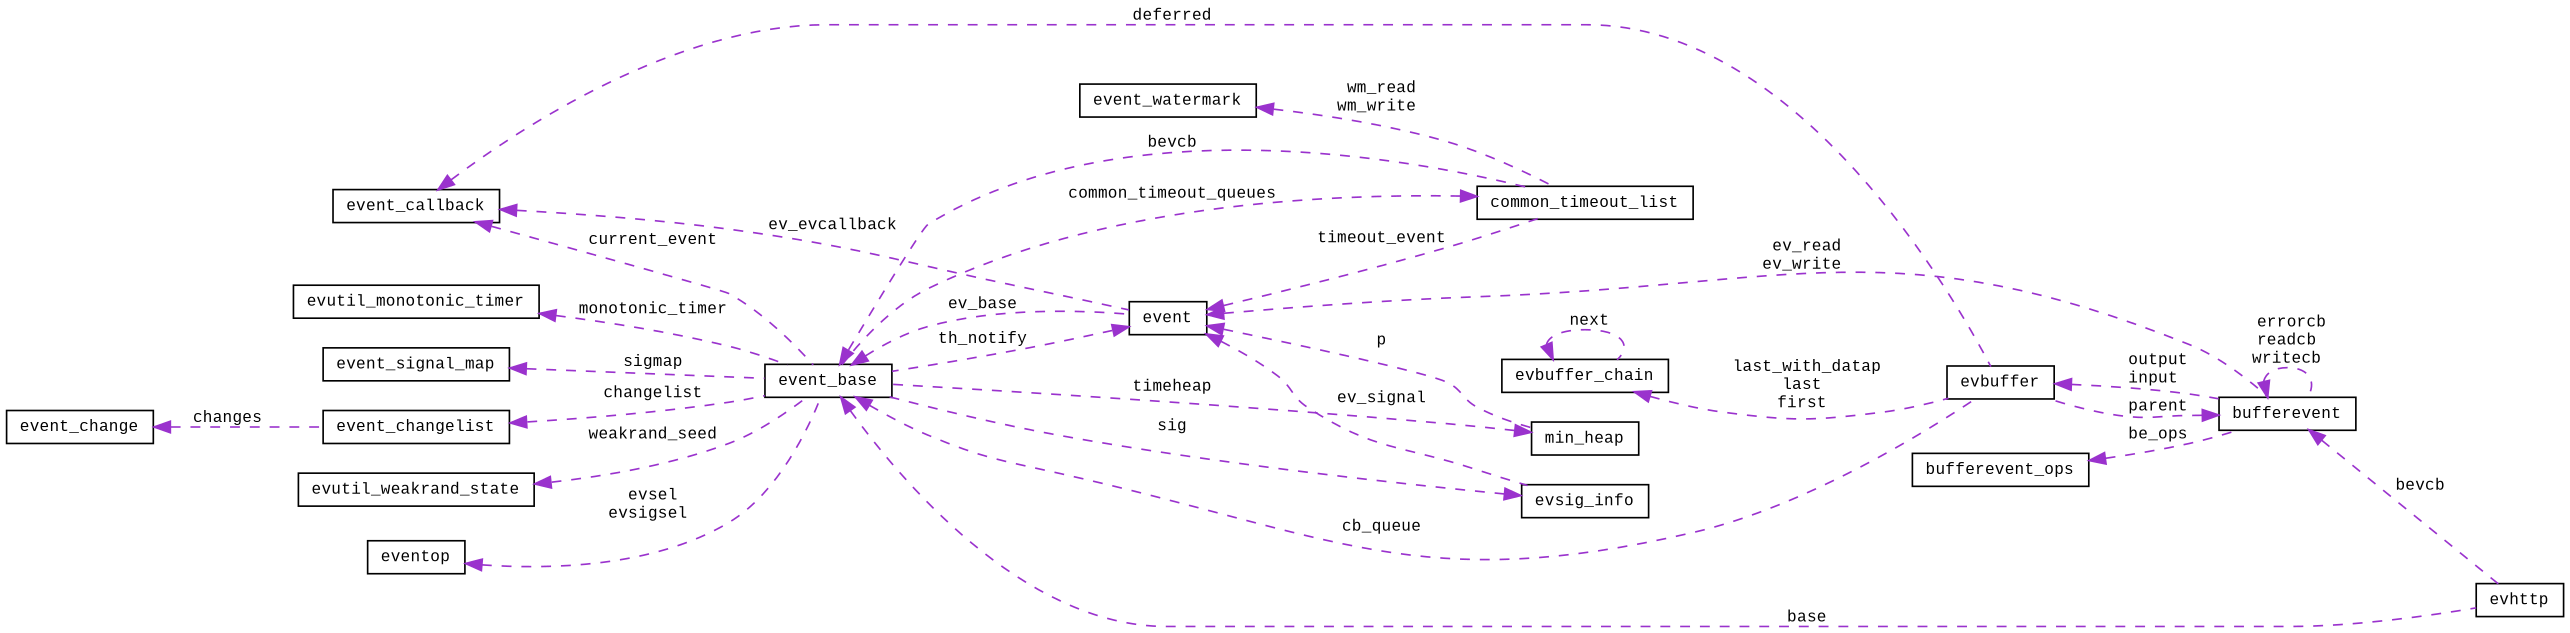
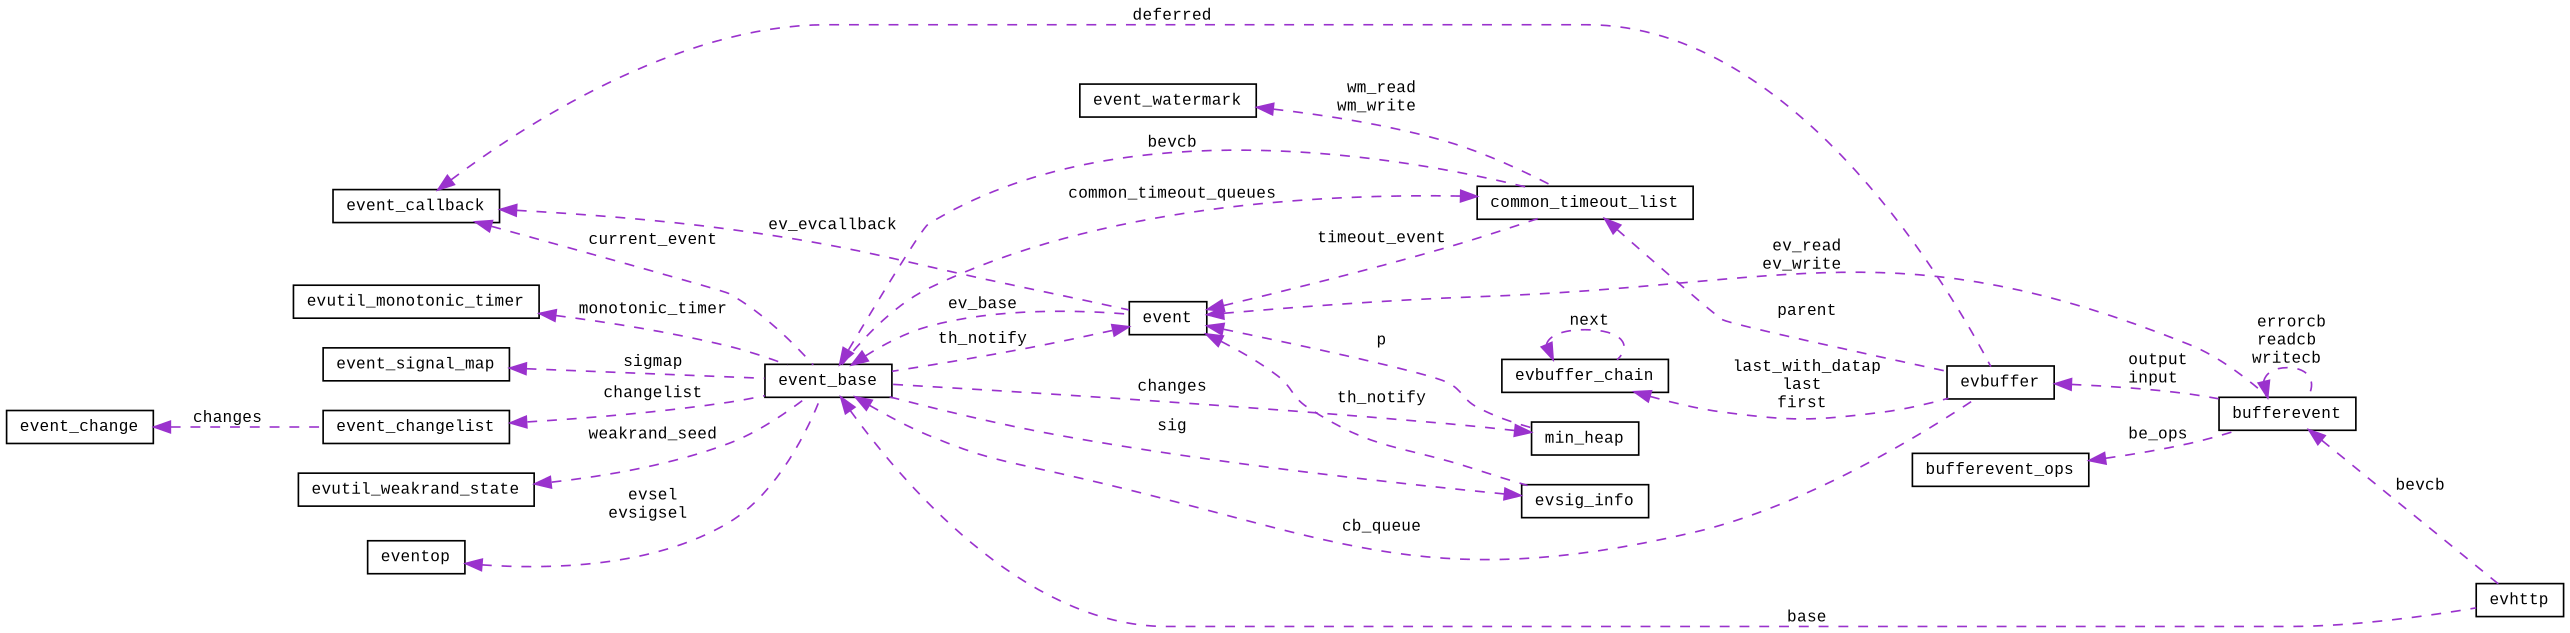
(1168, 387) -> (1168, 387)
(1377, 398) -> (1377, 398)
(2123, 416) -> (1767, 331)
